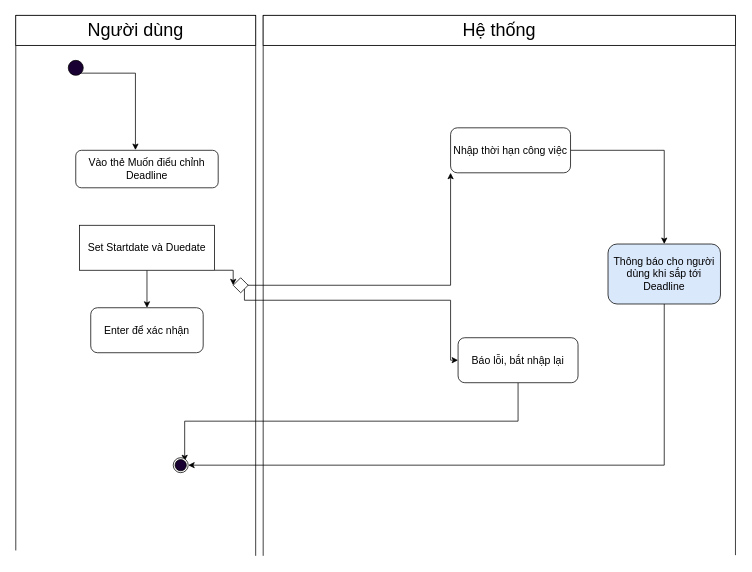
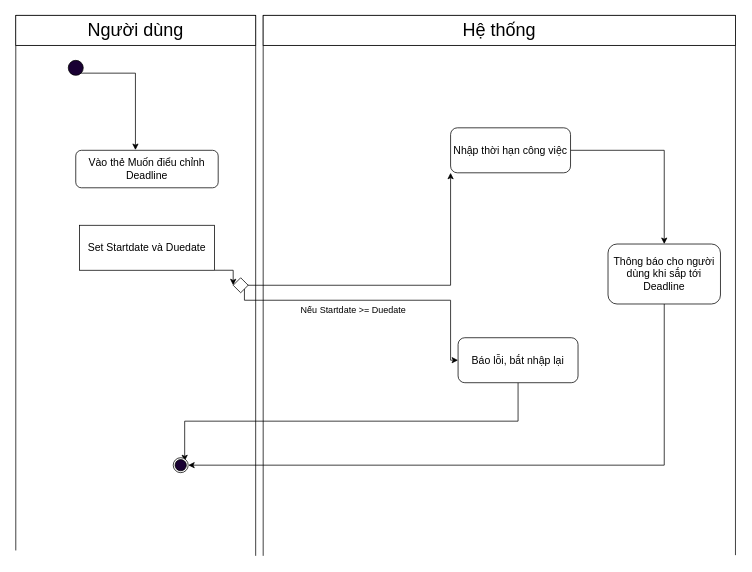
(664, 274) -> (664, 274)
(147, 301) -> none
none -> (353, 310)
(147, 330) -> none
